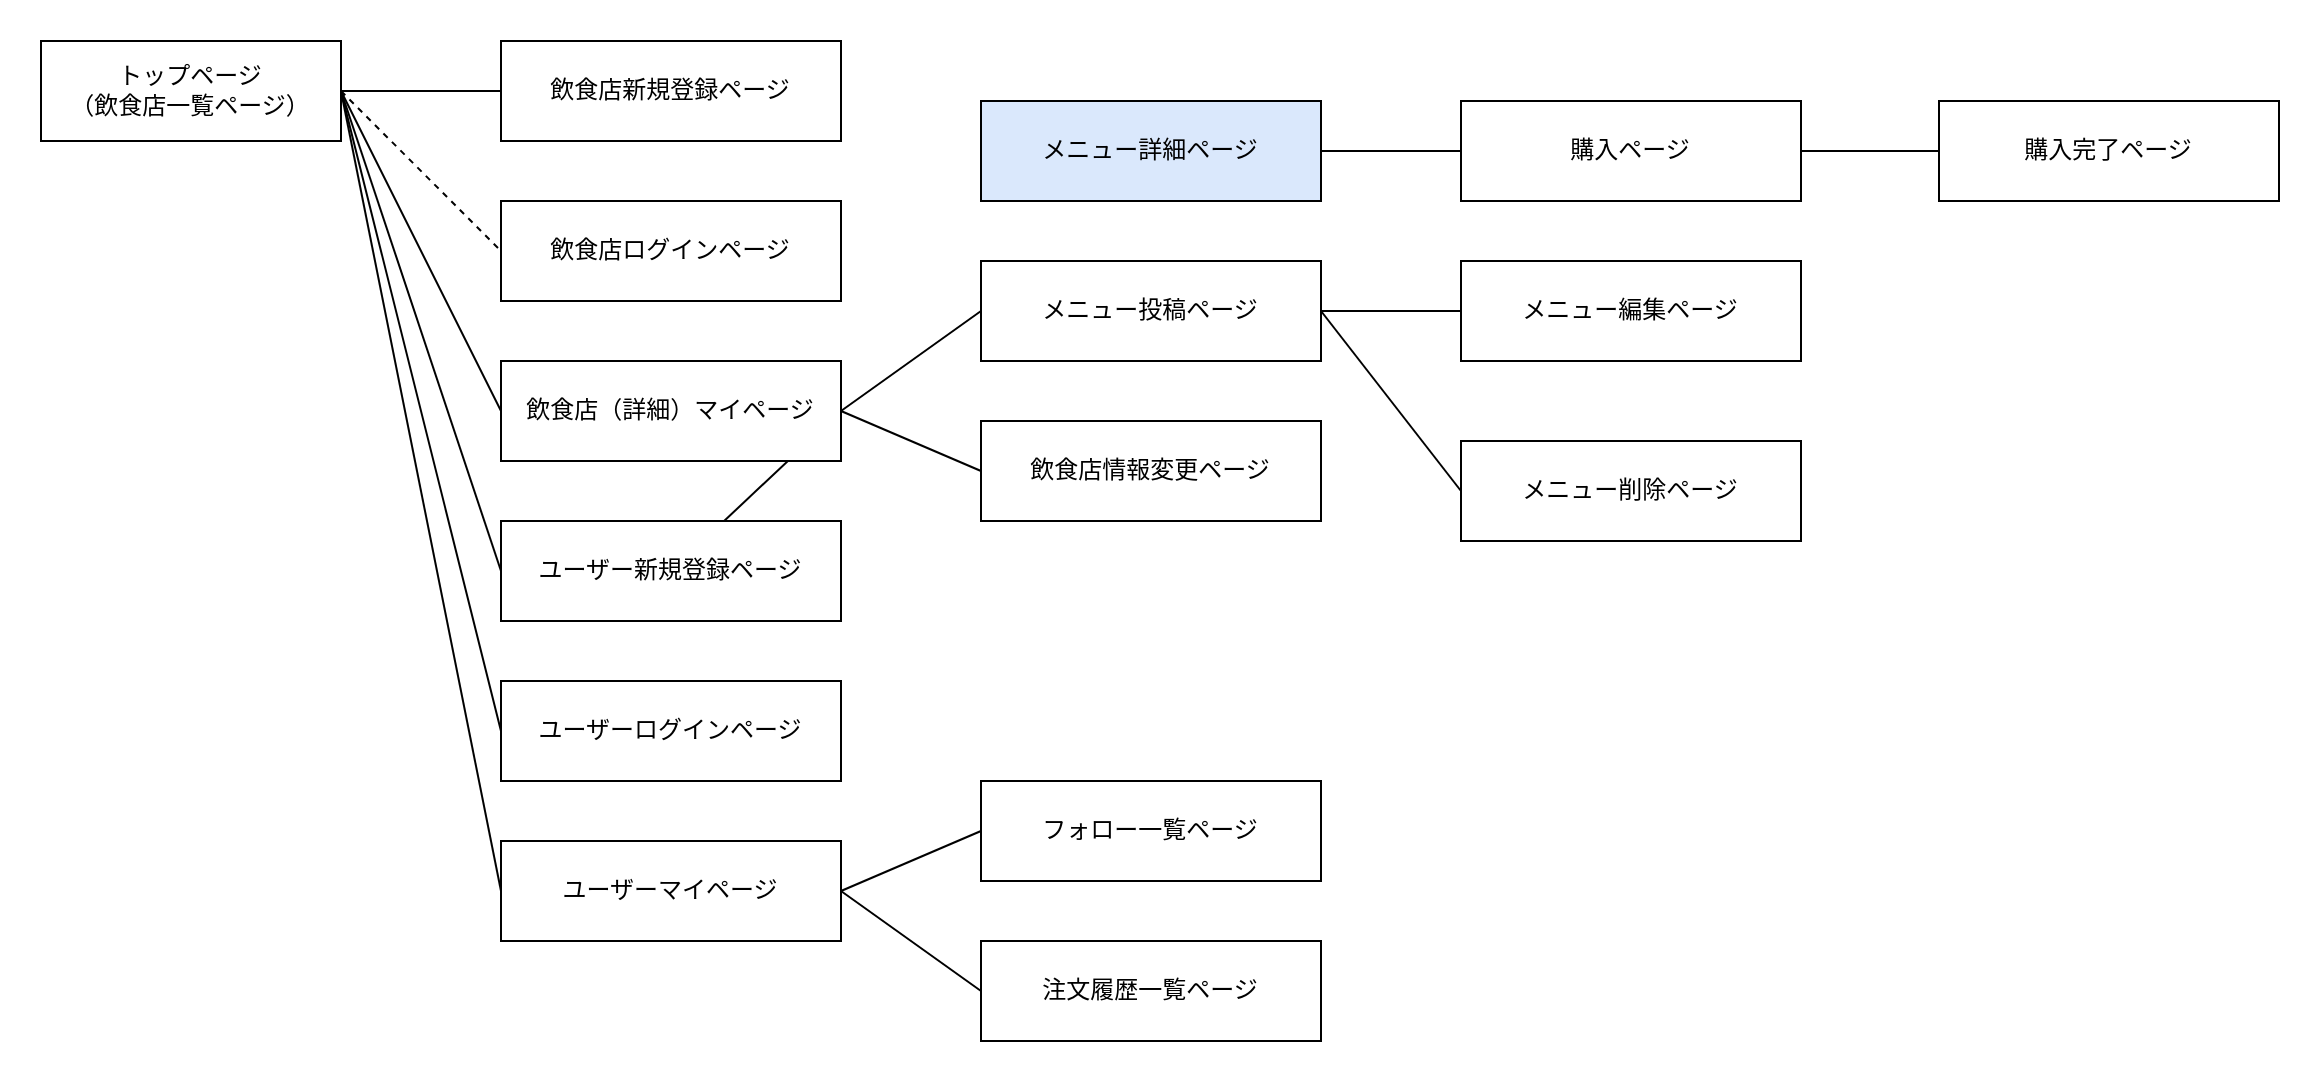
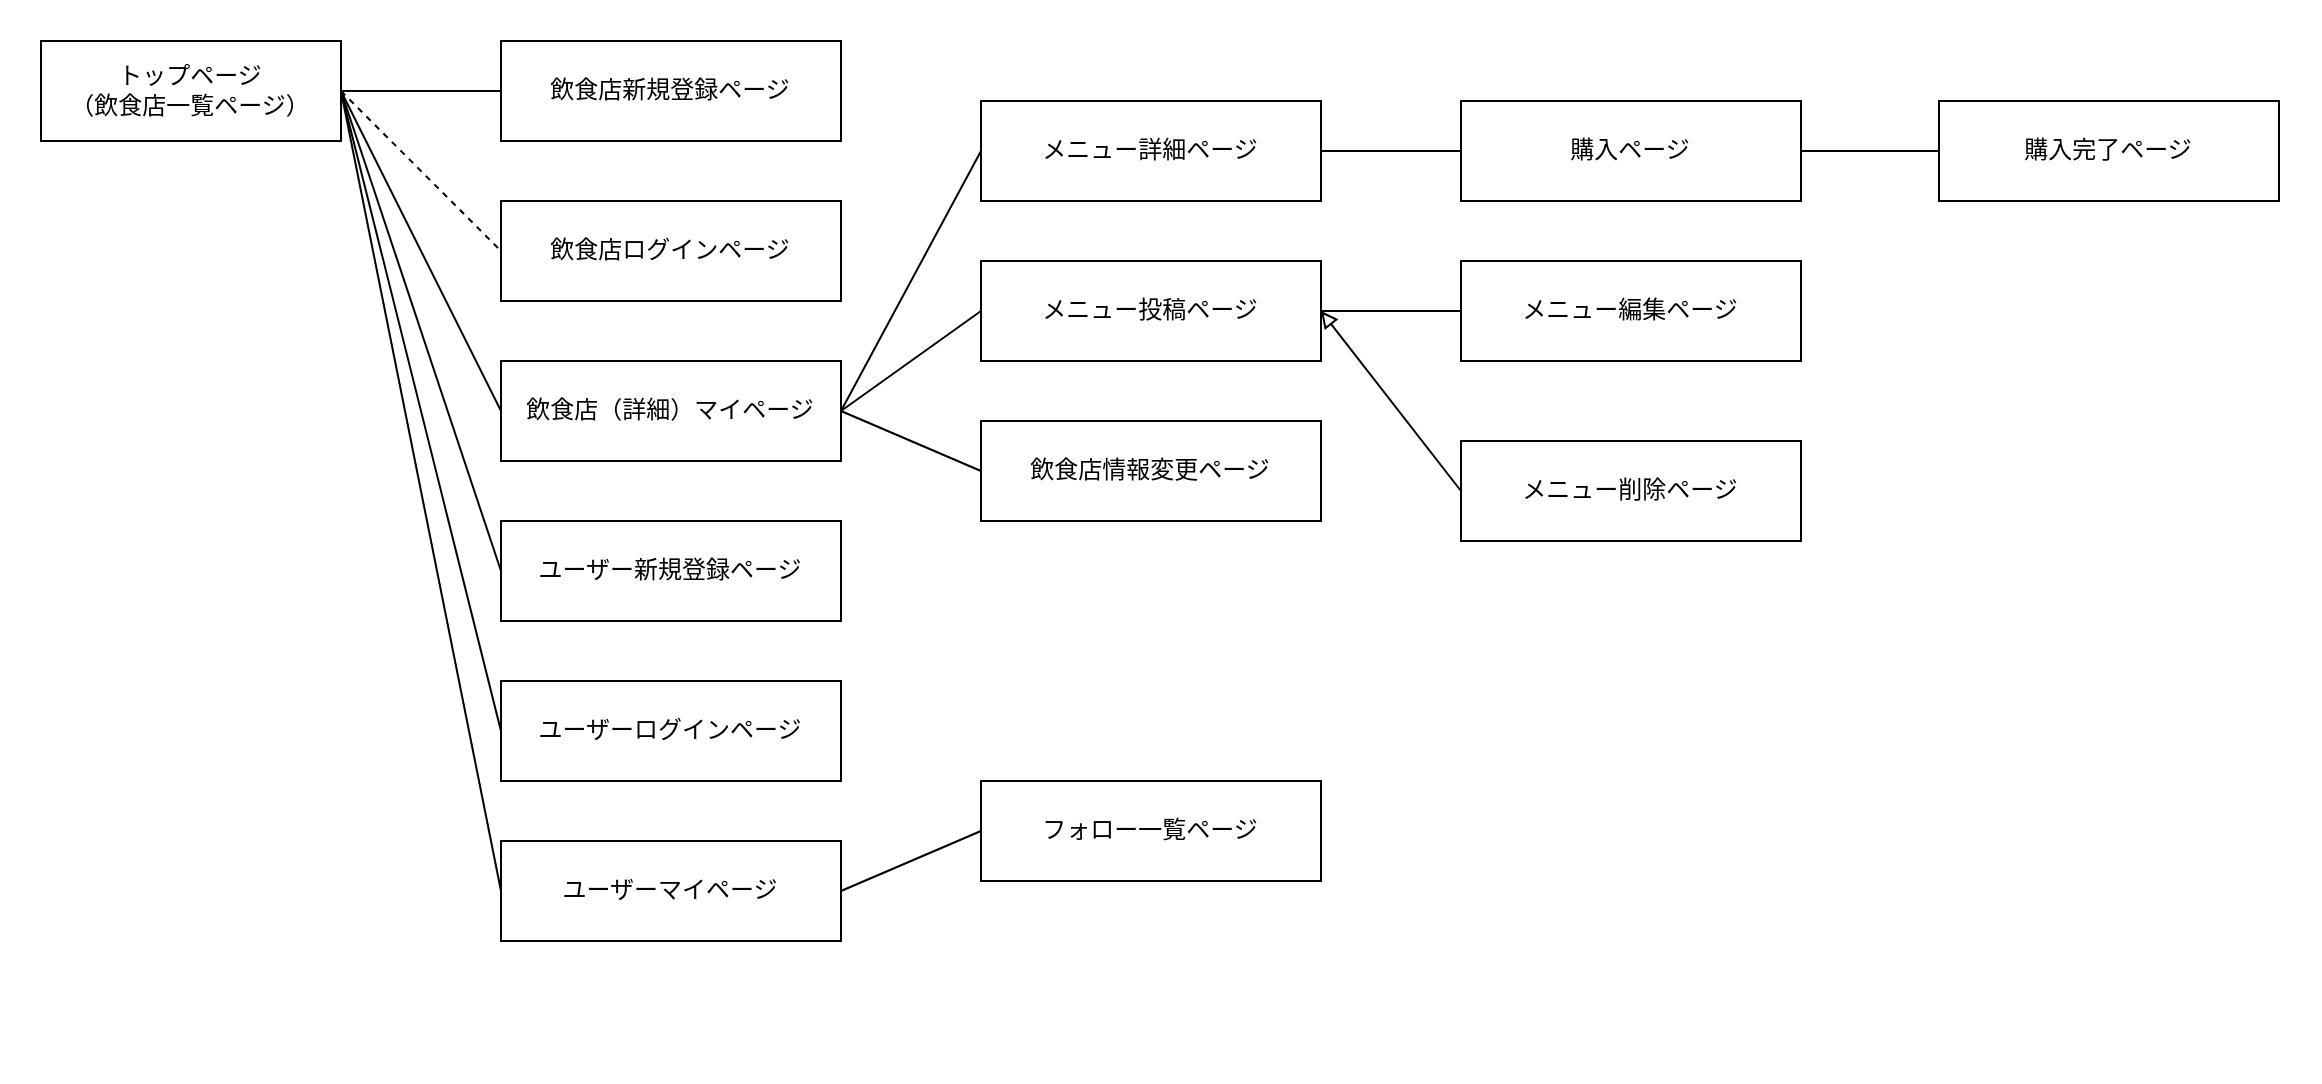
(1151, 151) -> (1151, 151)
(1328, 320) -> (1332, 325)
(757, 490) -> (913, 278)
(913, 942) -> none
(1151, 991) -> none
